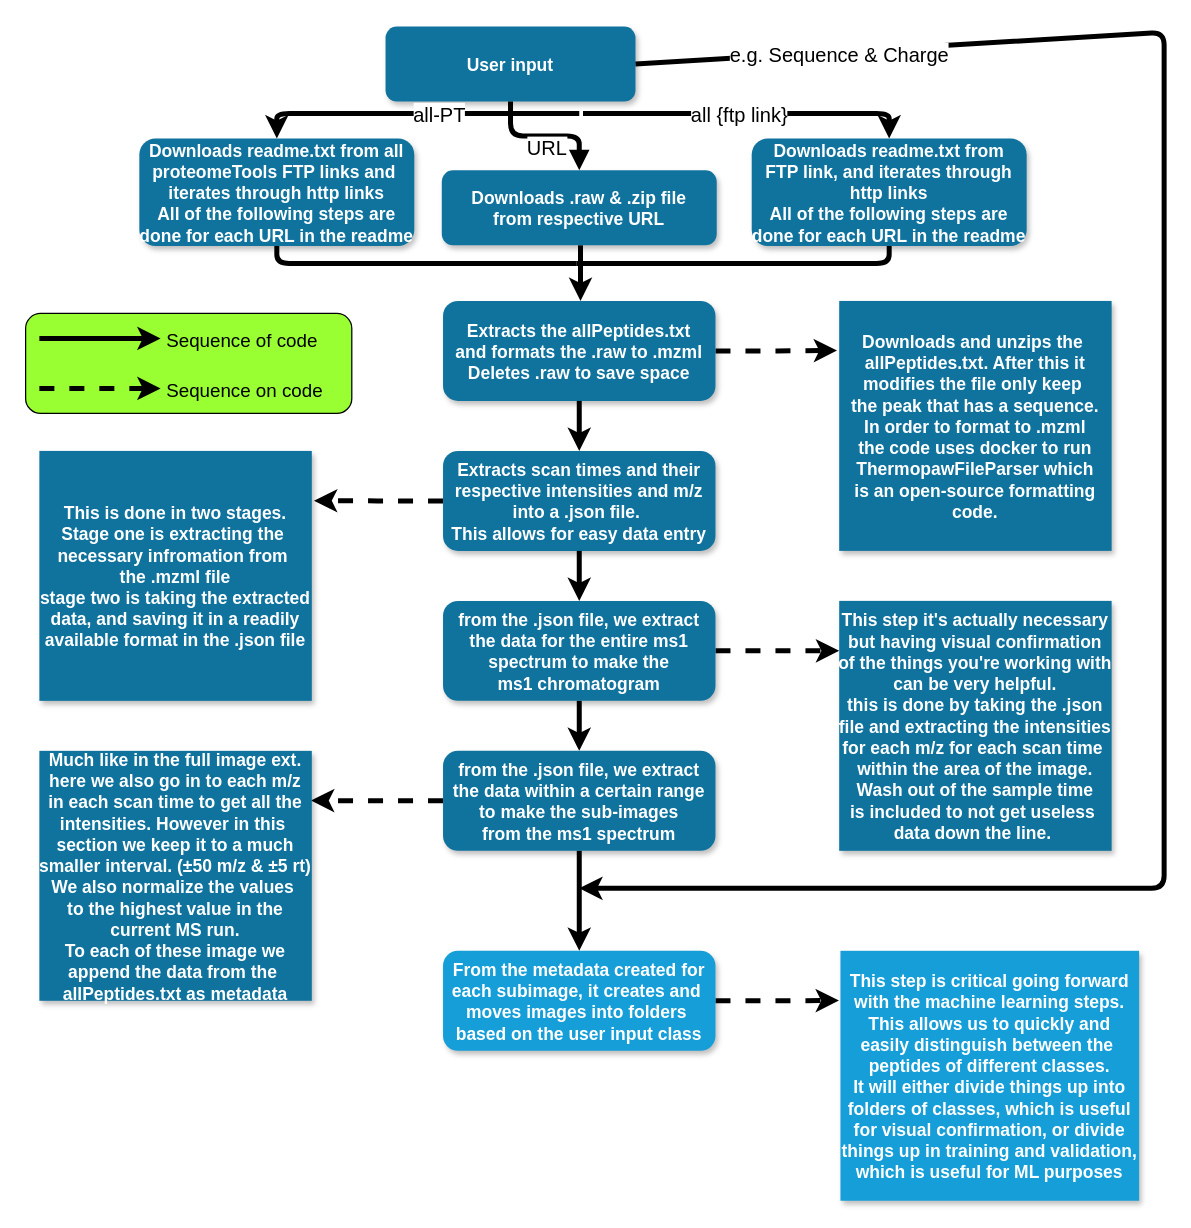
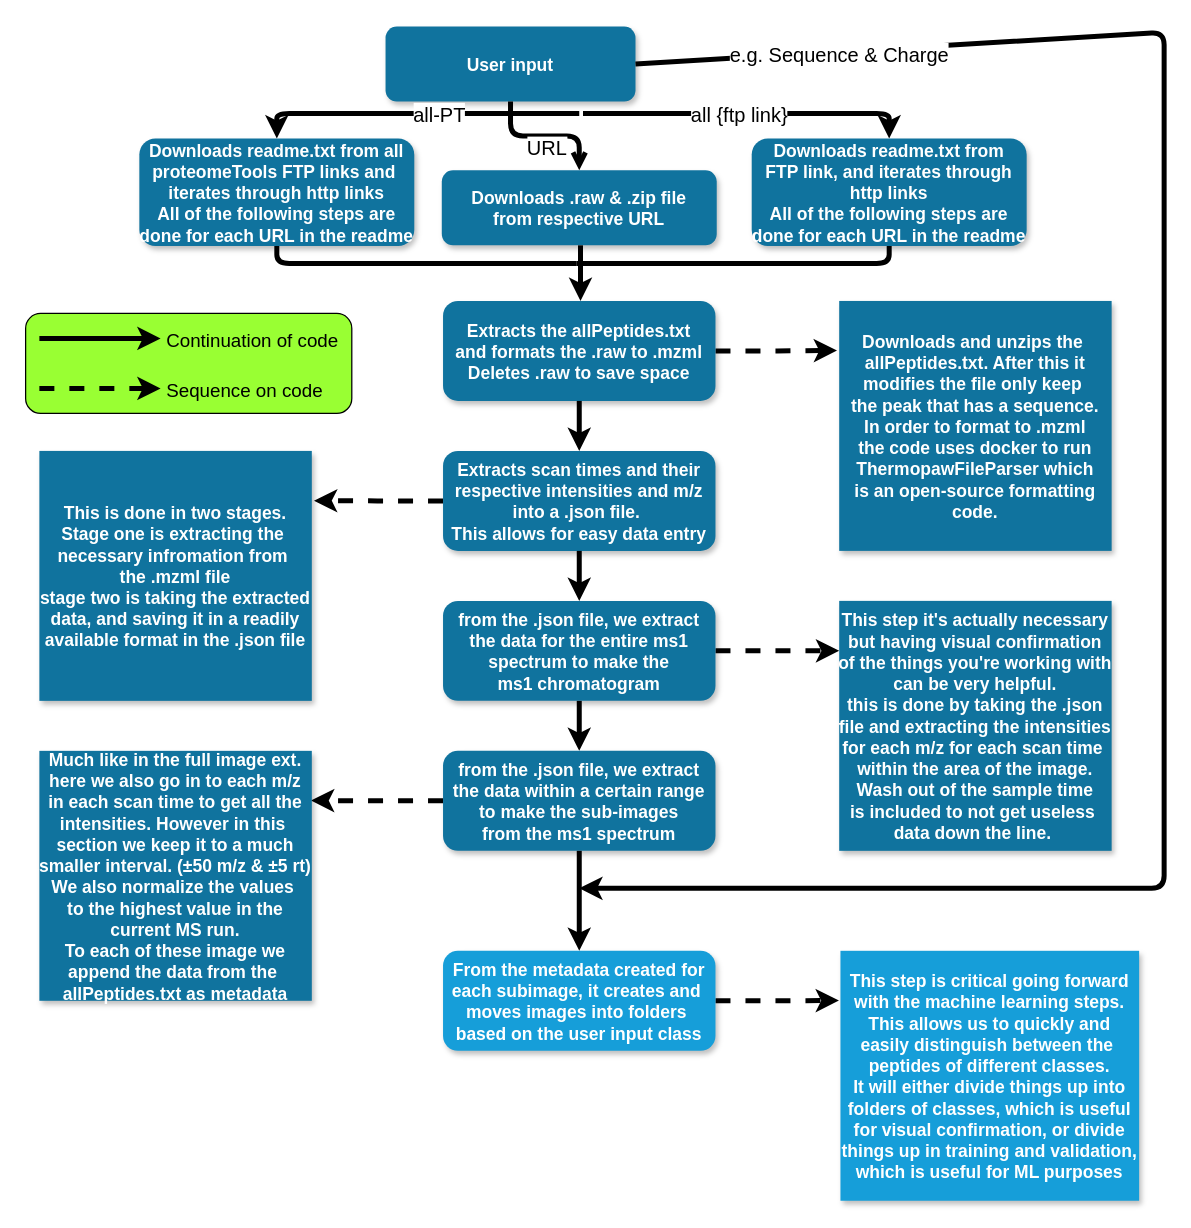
(578, 140) -> (577, 140)
(230, 338) -> (243, 338)
